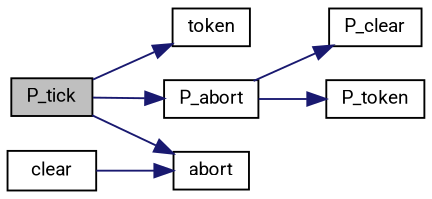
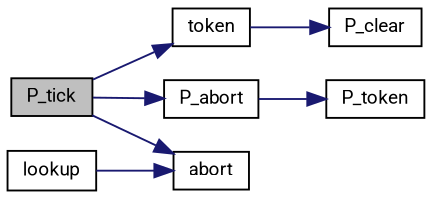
(285, 67) -> (280, 27)
(52, 171) -> (52, 171)
